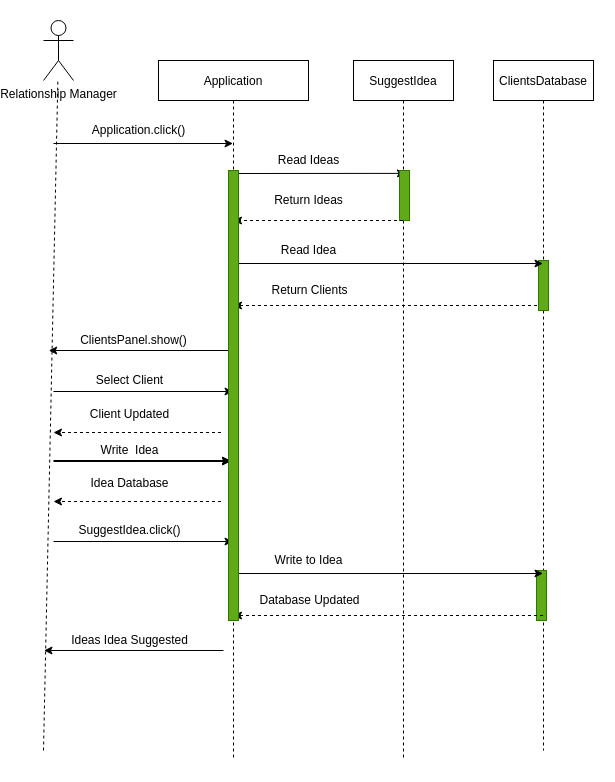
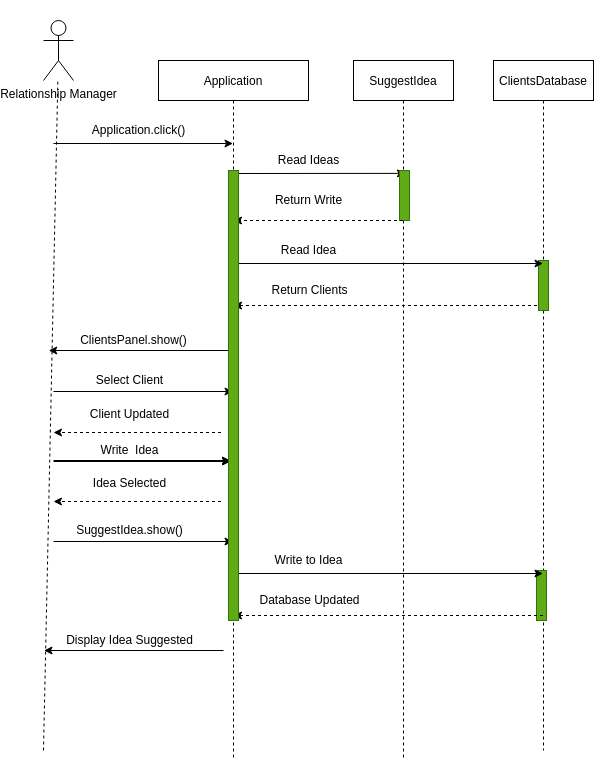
(309, 201) -> (309, 201)
(130, 484) -> (130, 484)
(130, 531) -> (130, 531)
(130, 641) -> (130, 641)
